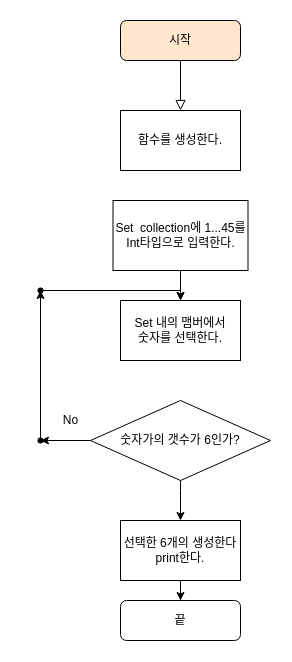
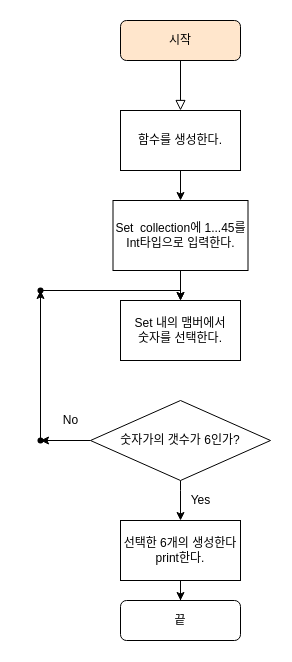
none -> (181, 190)
none -> (201, 501)
